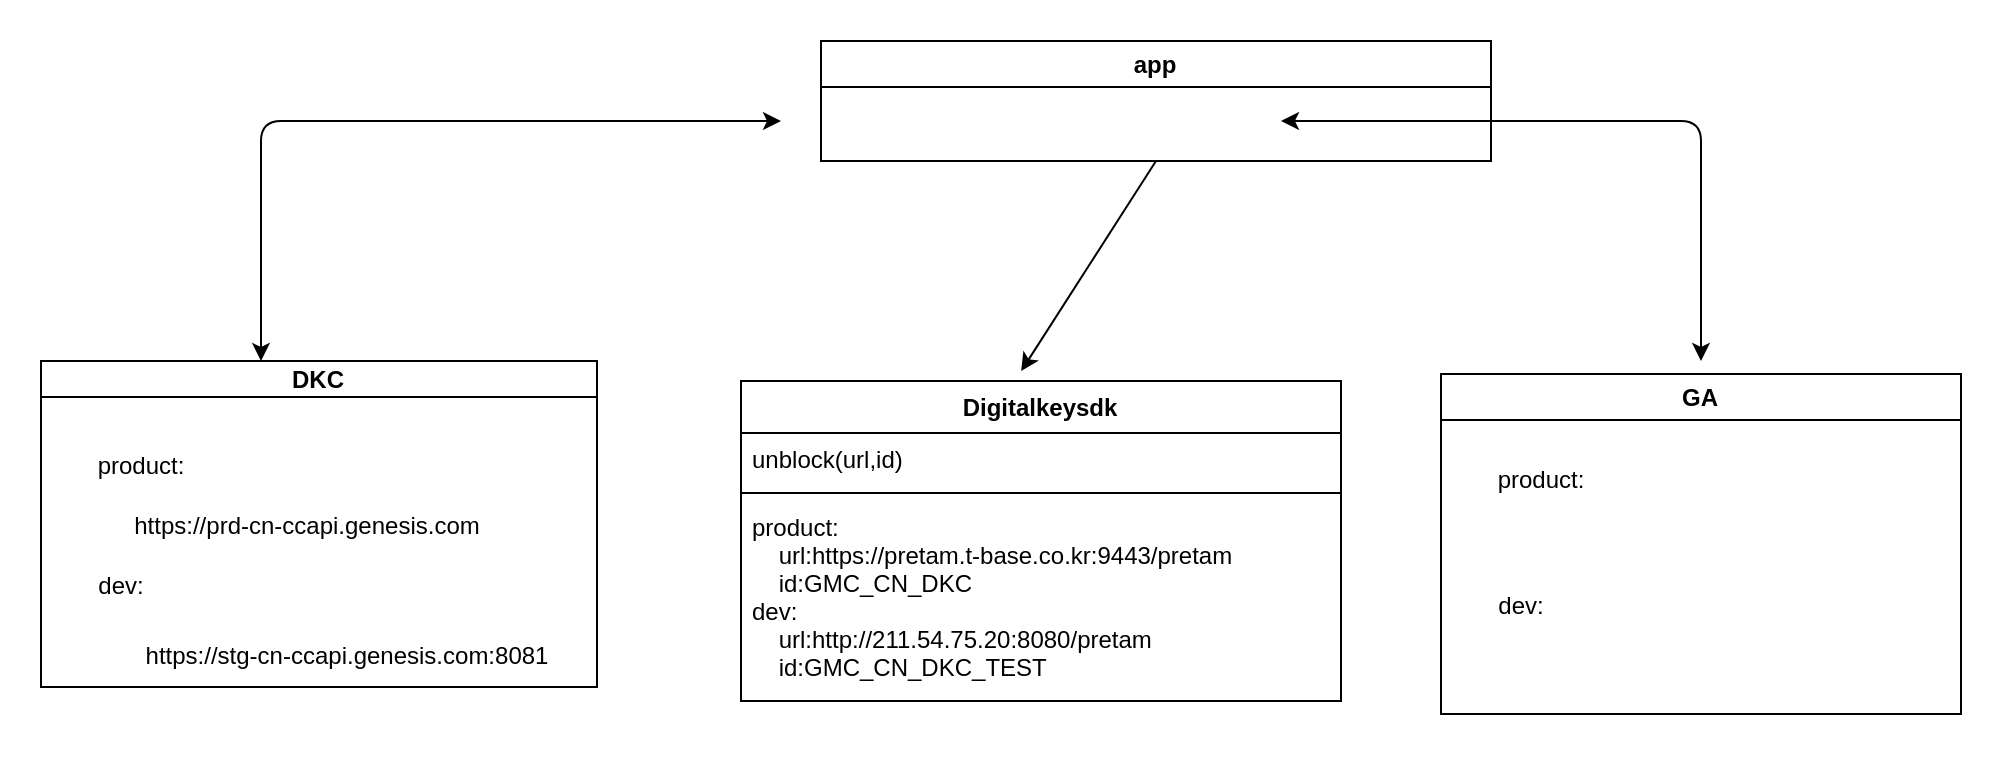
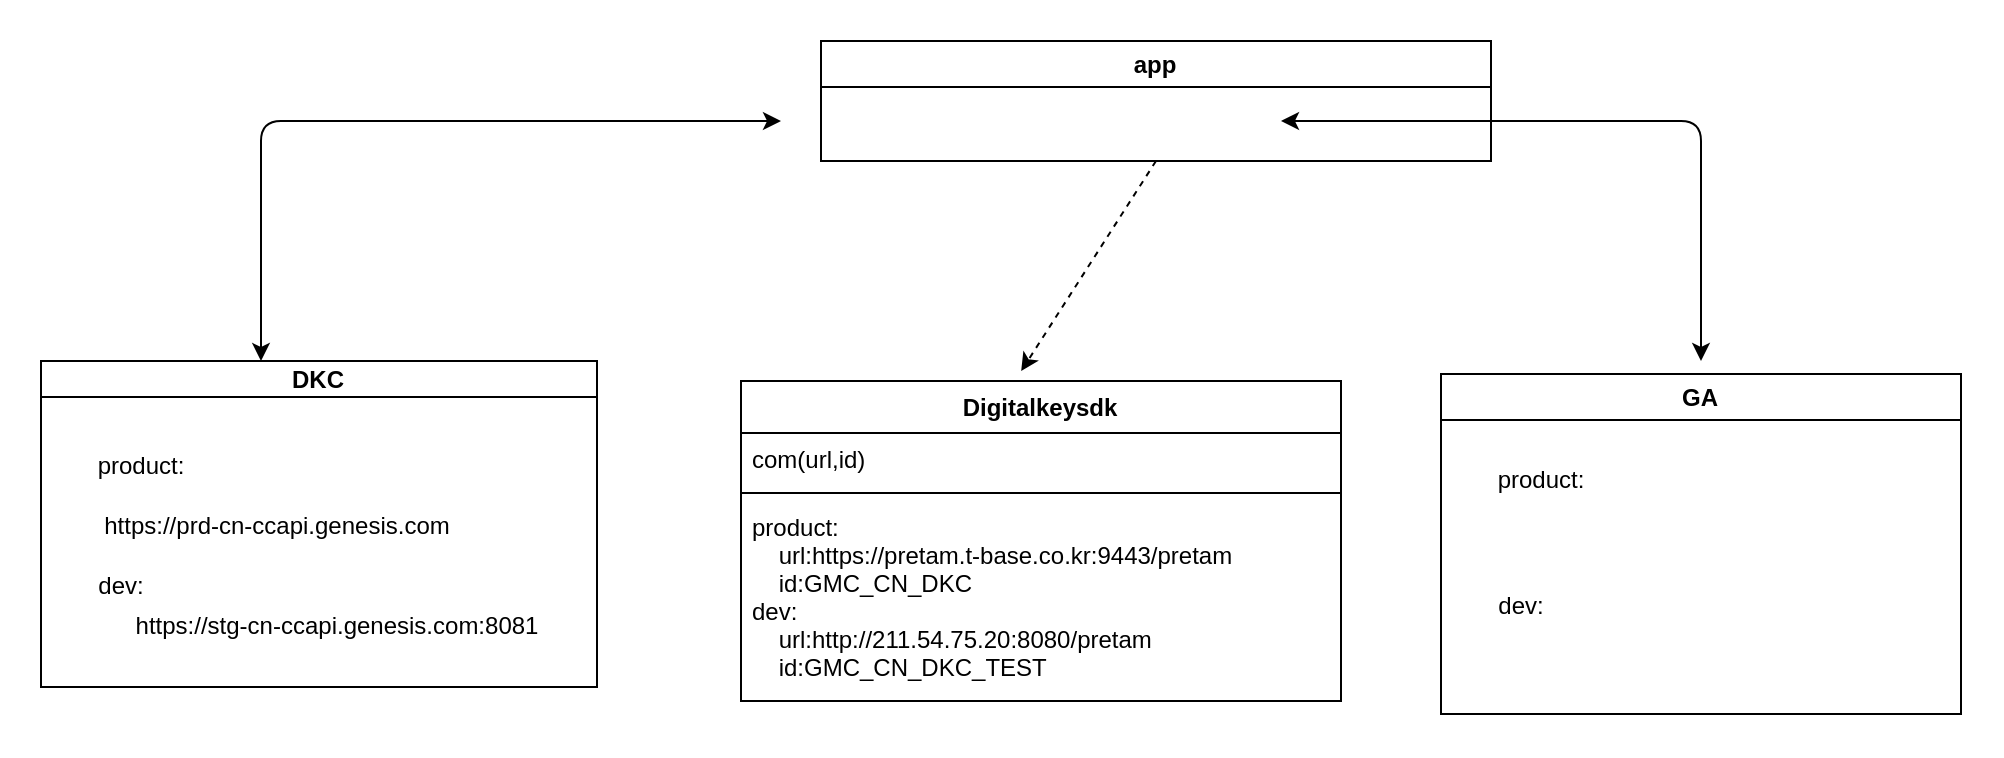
(1091, 262) -> (1091, 262)
(840, 460) -> (817, 460)
(306, 527) -> (276, 527)
(346, 657) -> (336, 627)
